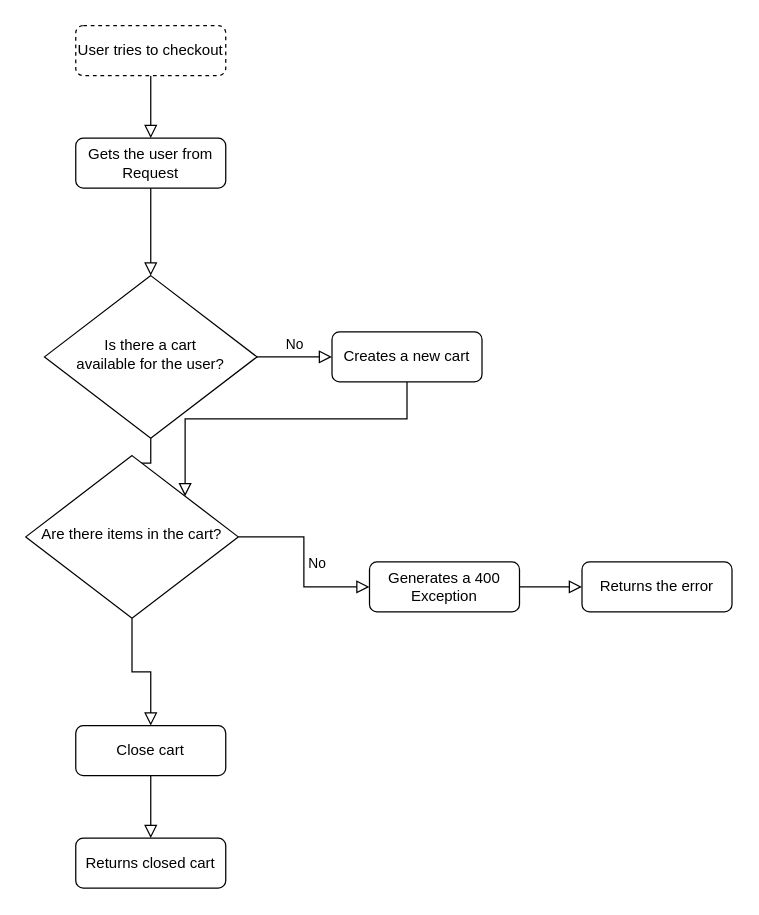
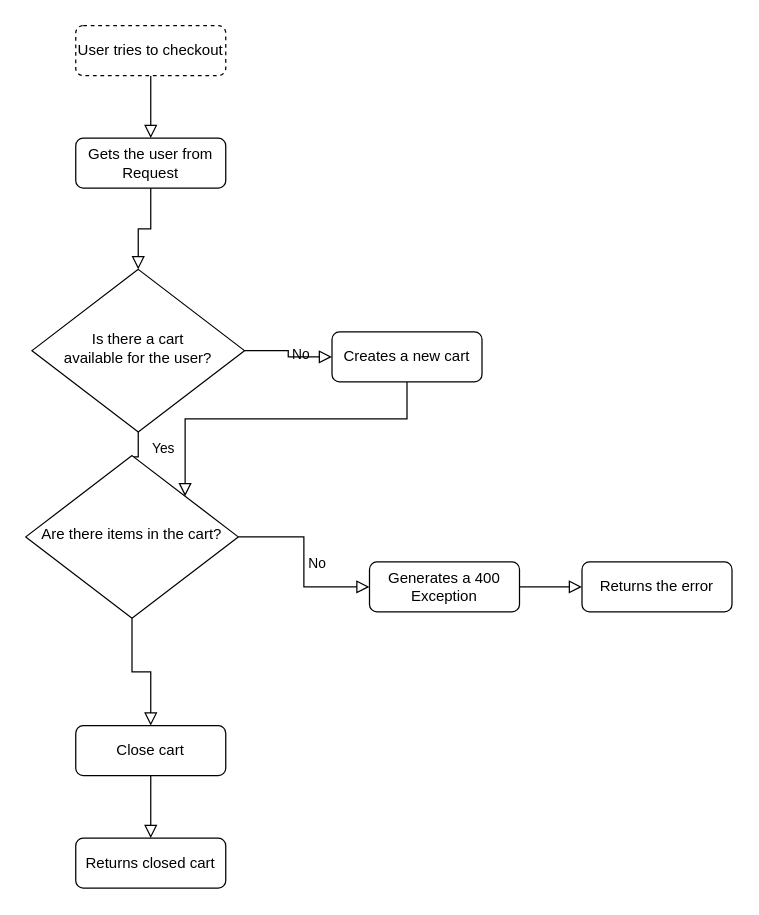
(151, 357) -> (138, 351)
